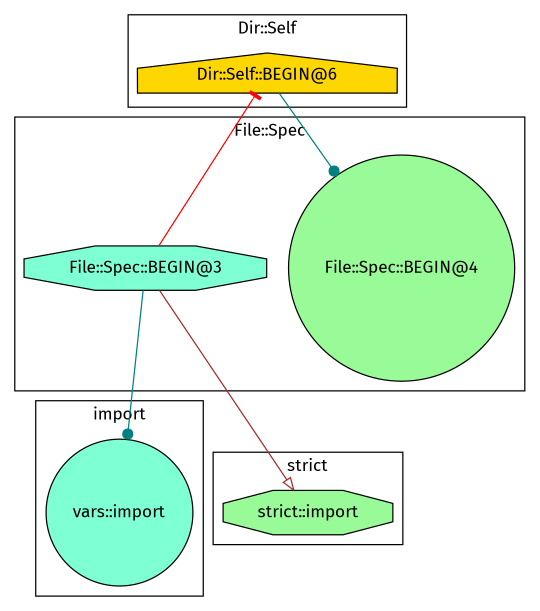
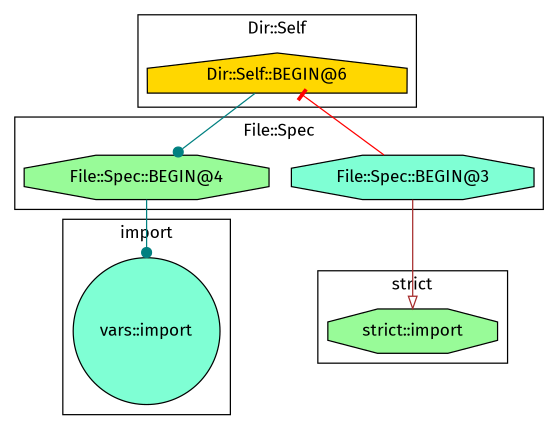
(402, 268) -> (147, 177)
(136, 360) -> (147, 227)
